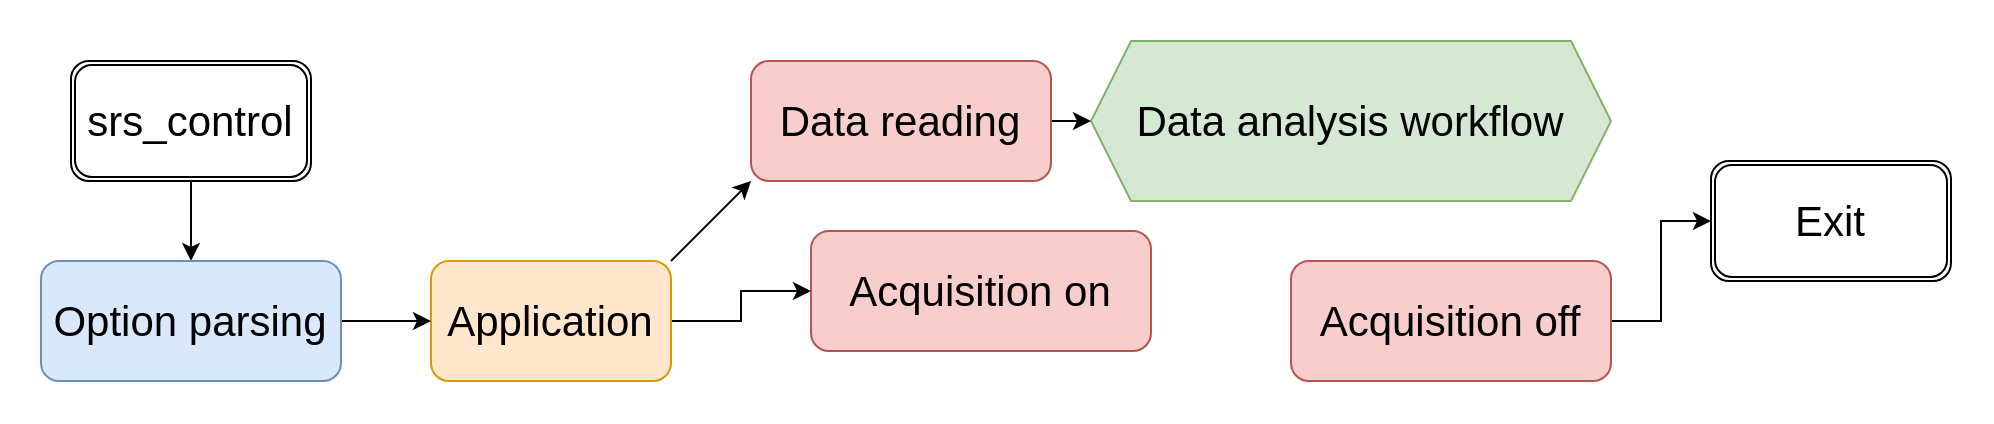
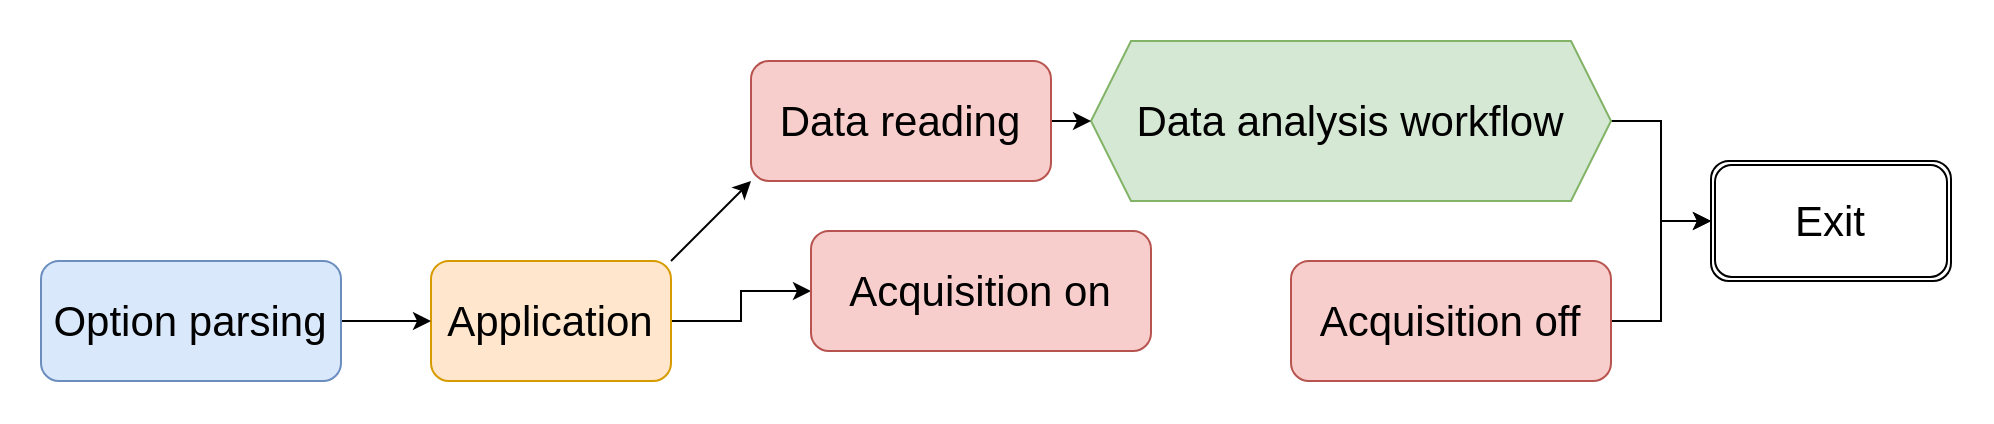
(191, 121) -> none
none -> (1661, 144)
(191, 214) -> none
